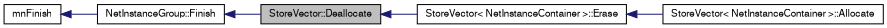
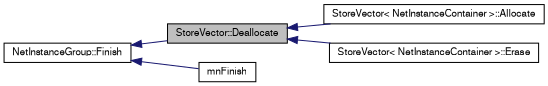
(84, 14) -> (170, 65)
(650, 14) -> (314, 25)
